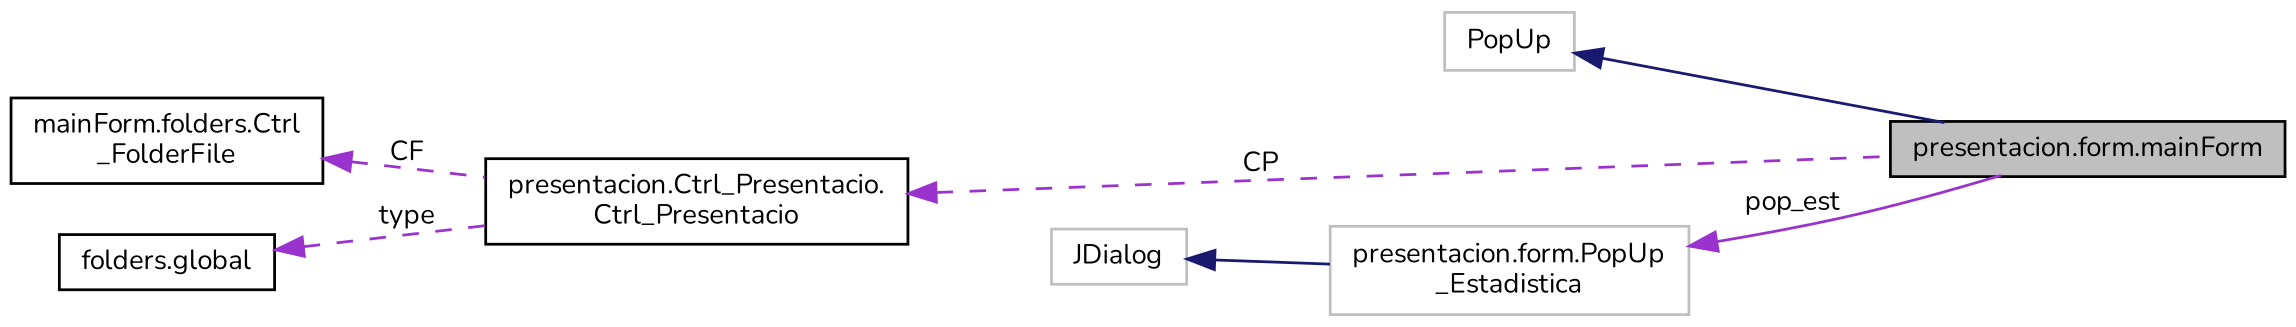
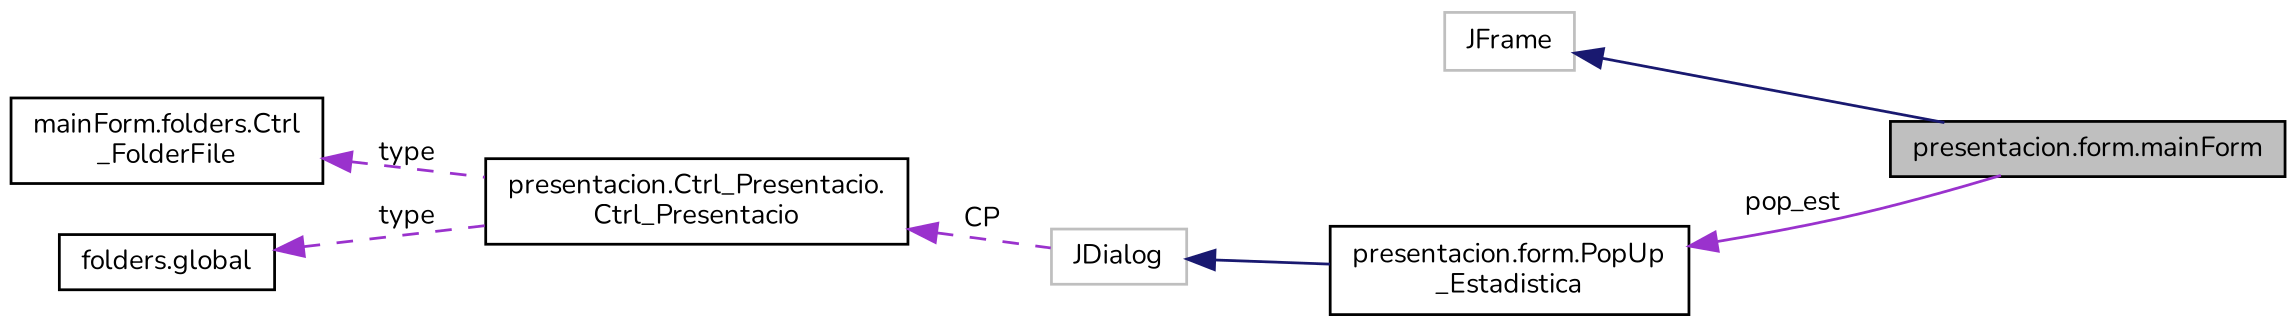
(1510, 41) -> (1510, 41)
(404, 153) -> (404, 153)
(1413, 174) -> (994, 240)
(1510, 270) -> (1510, 270)
